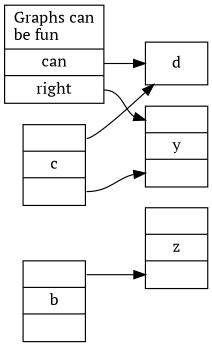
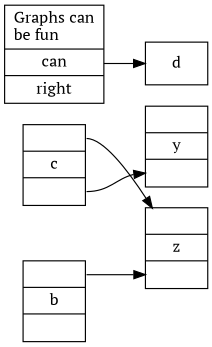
(121, 100) -> none
(117, 117) -> (121, 163)
